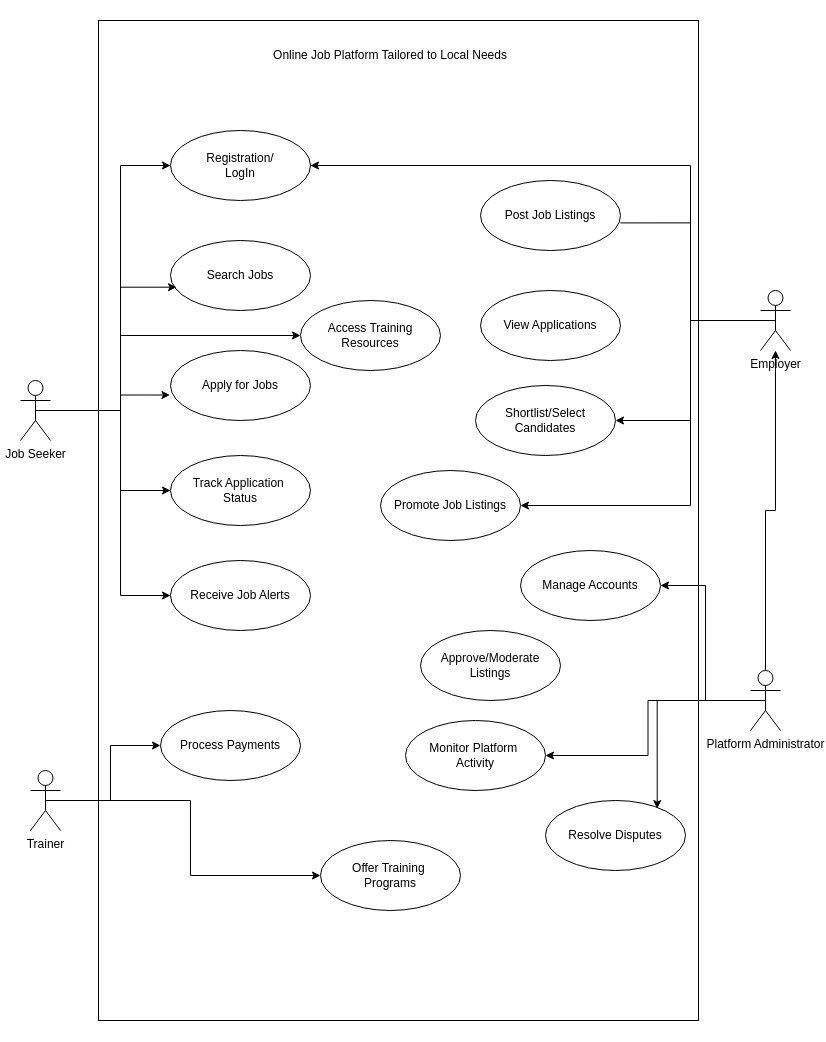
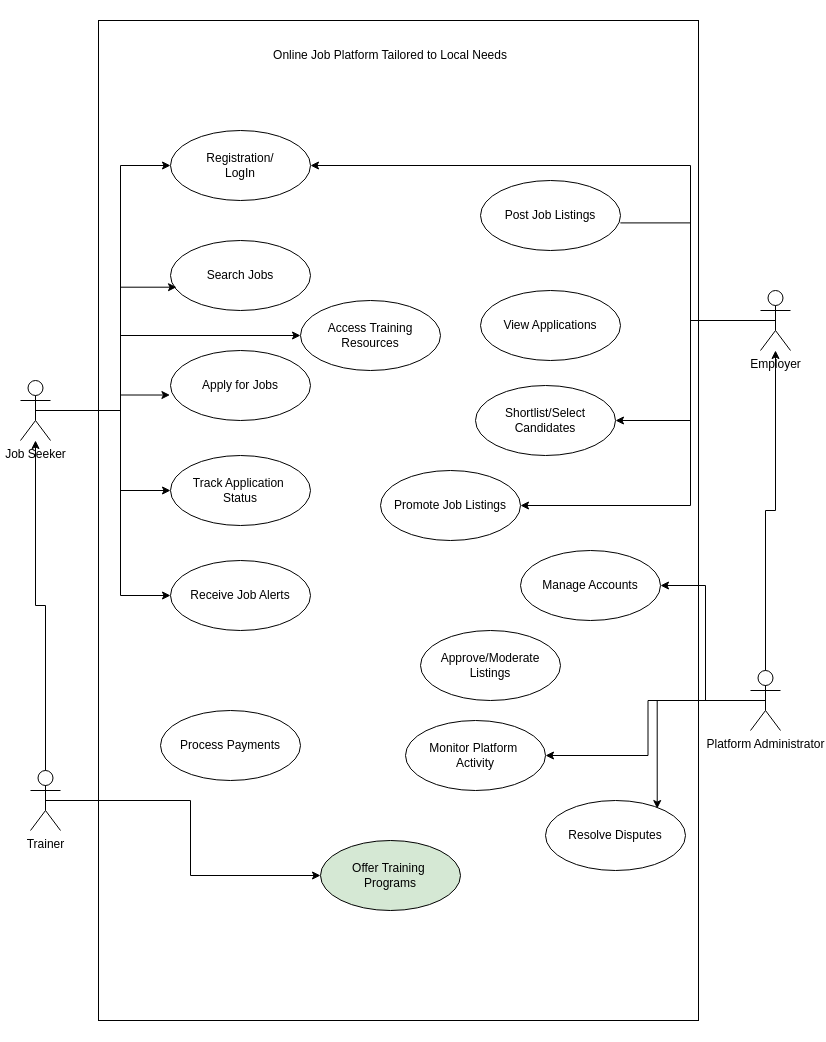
(111, 751) -> (45, 606)
(391, 876) -> (391, 876)
